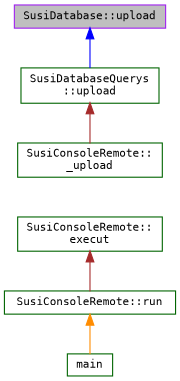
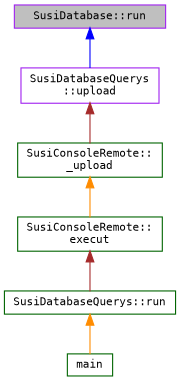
(90, 17) -> (90, 17)
(90, 86) -> (90, 86)
none -> (90, 203)
(90, 303) -> (90, 303)
